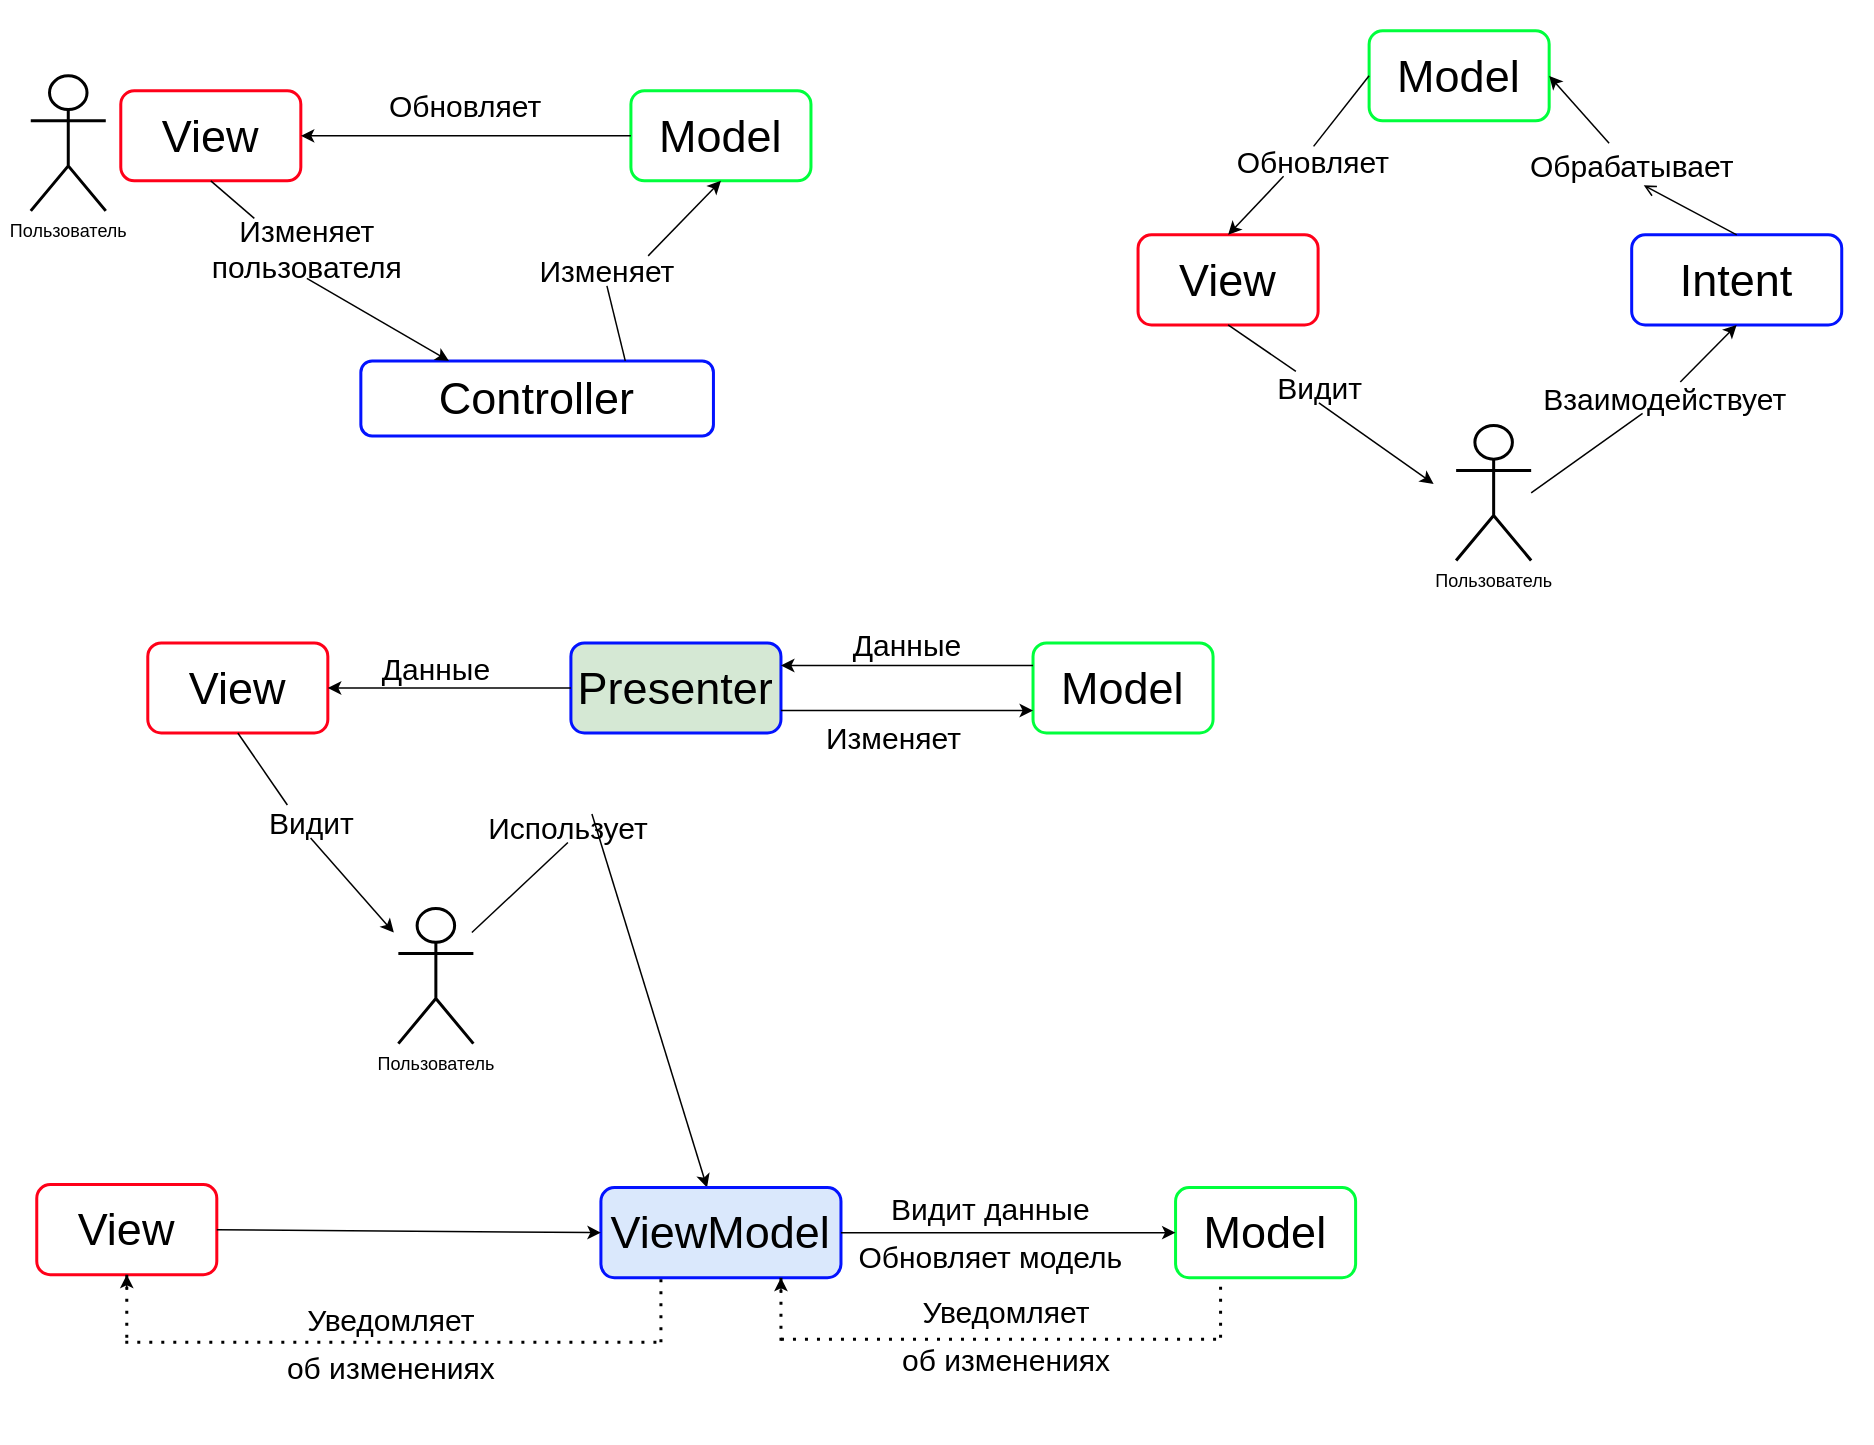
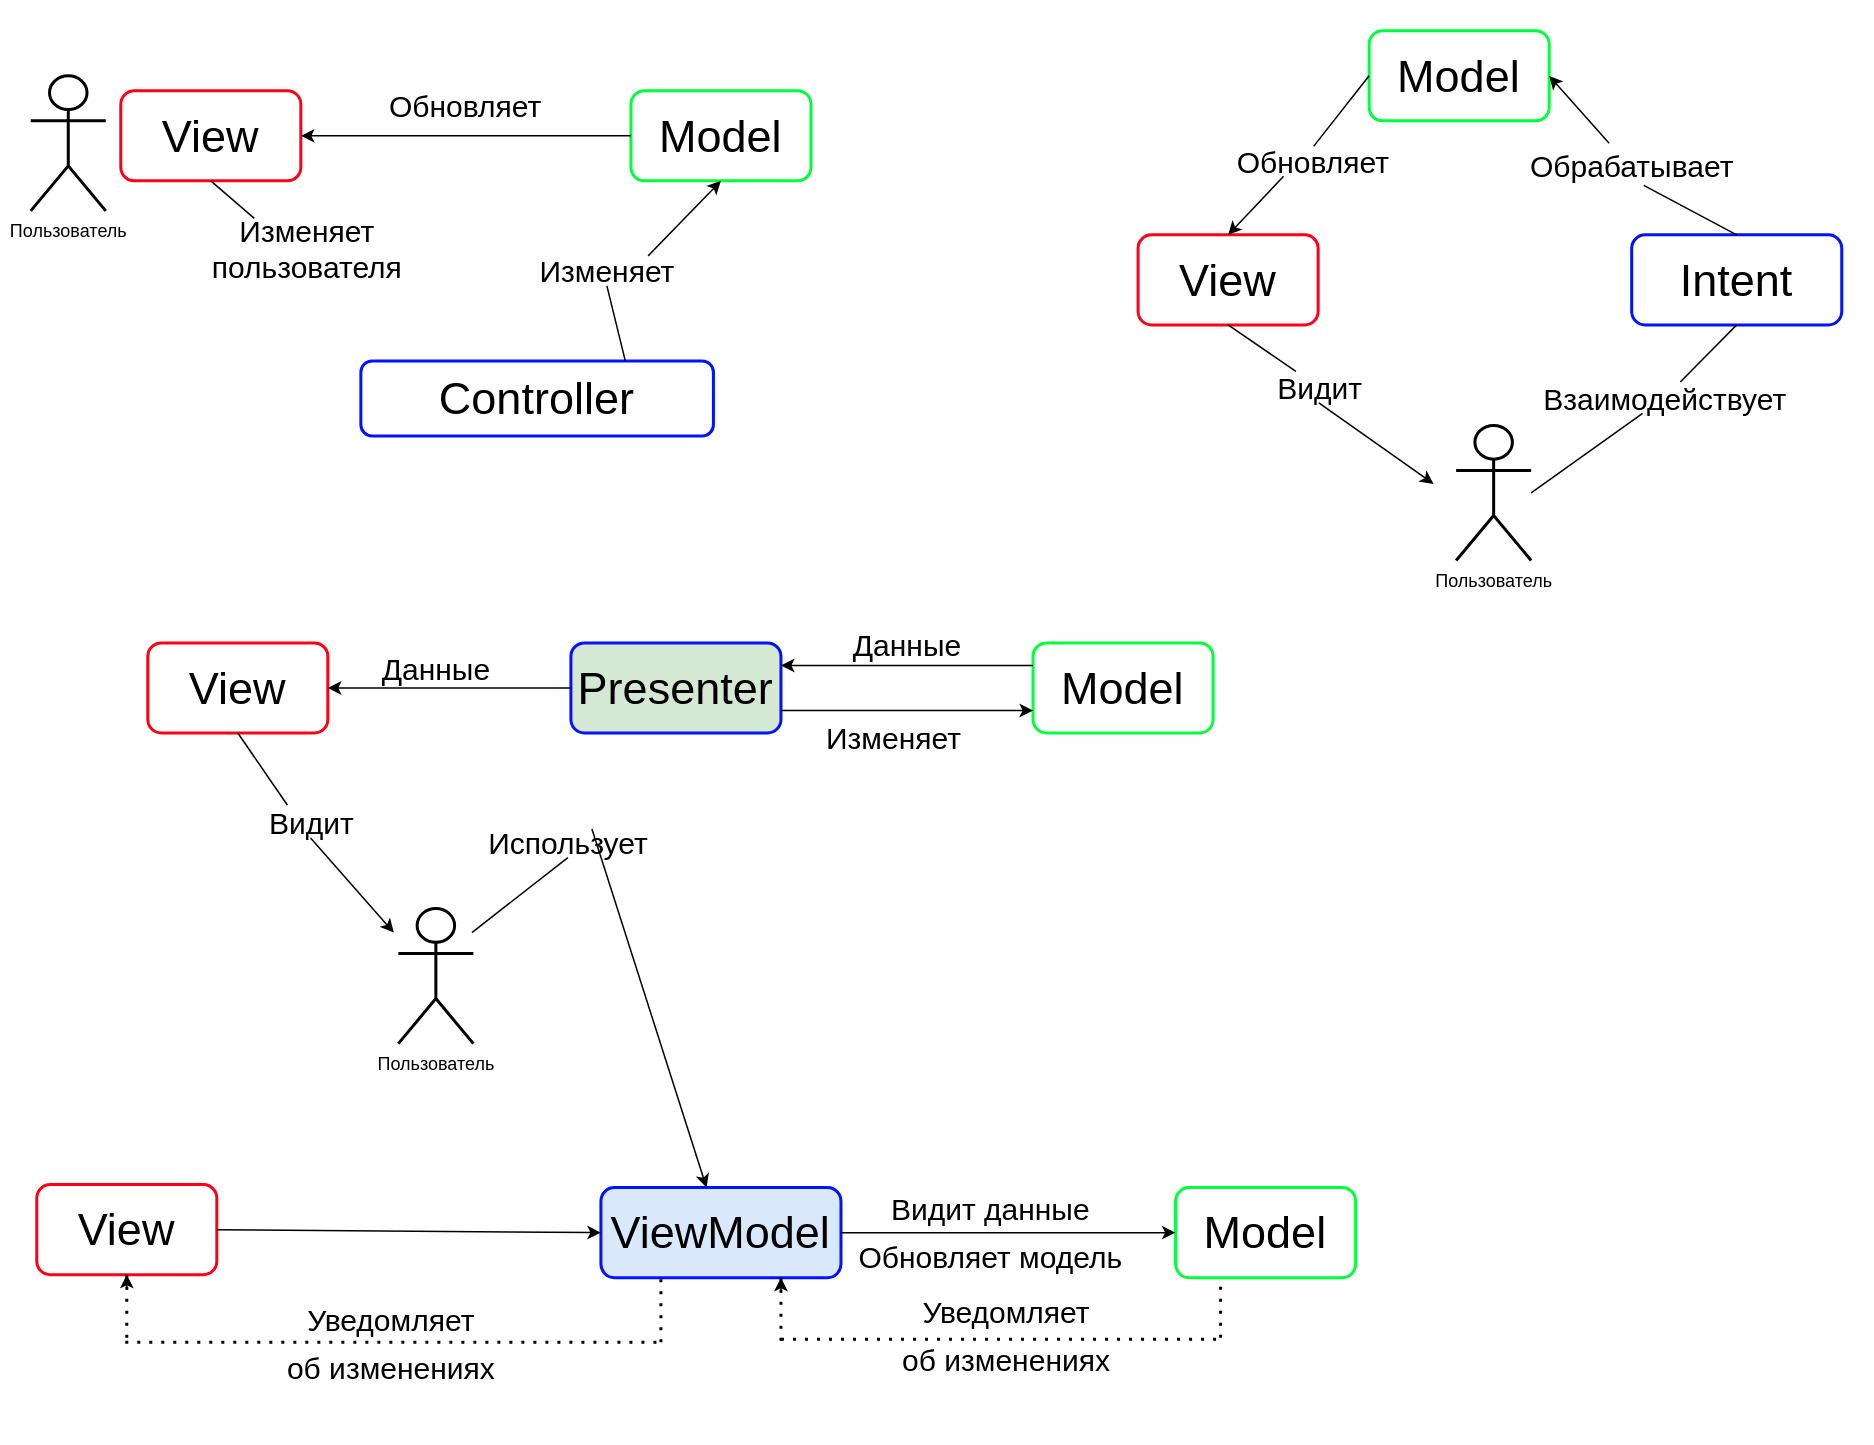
(1650, 189) -> (1648, 188)
(374, 317) -> none
(1729, 332) -> (1732, 329)
(568, 827) -> (568, 842)
